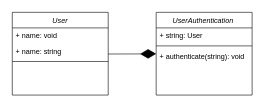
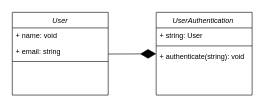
(40, 52) -> (40, 52)
